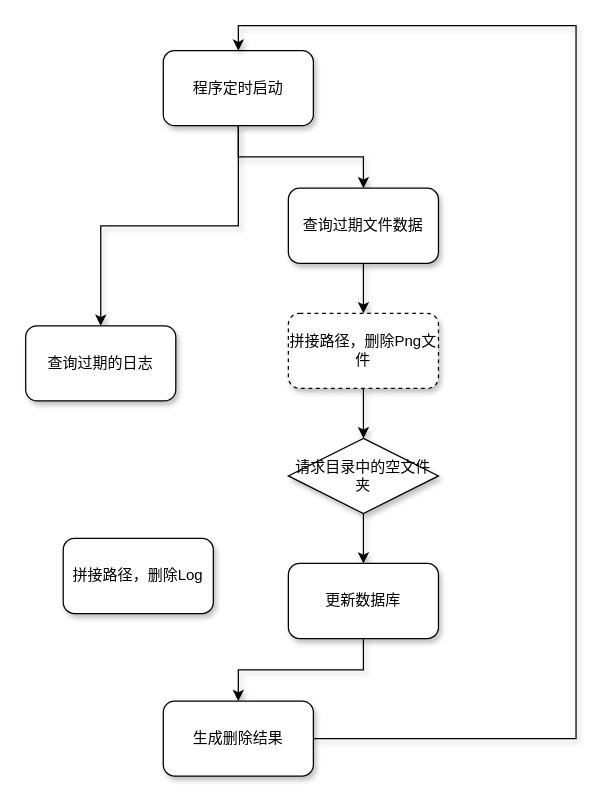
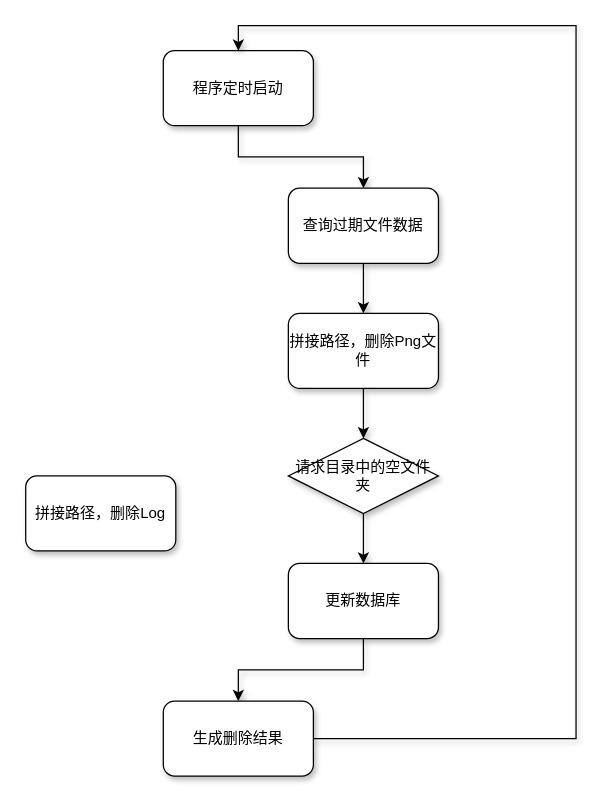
(157, 226) -> none
(363, 351) -> (363, 351)
(101, 363) -> none
(138, 576) -> (101, 513)
